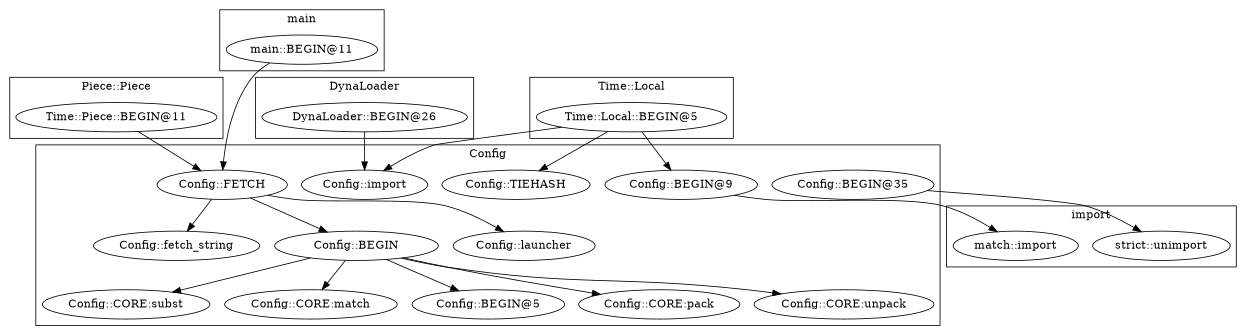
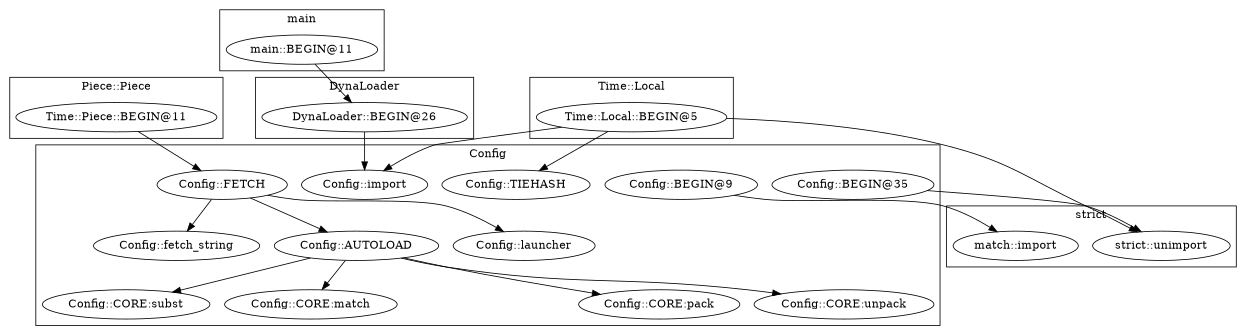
(236, 107) -> (333, 83)
(656, 150) -> (947, 146)
(1091, 215) -> (1091, 215)
(356, 246) -> (356, 246)
(488, 304) -> none
